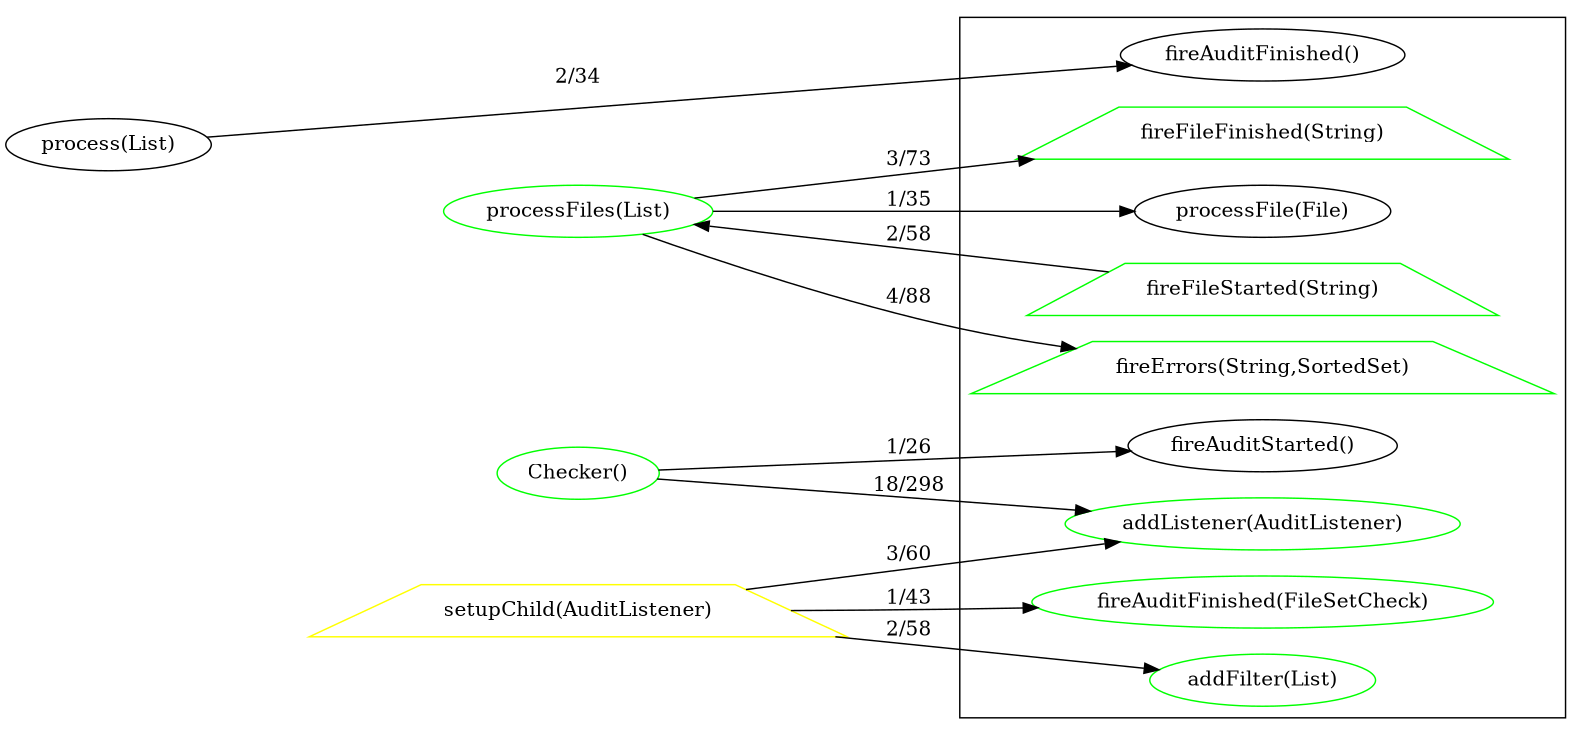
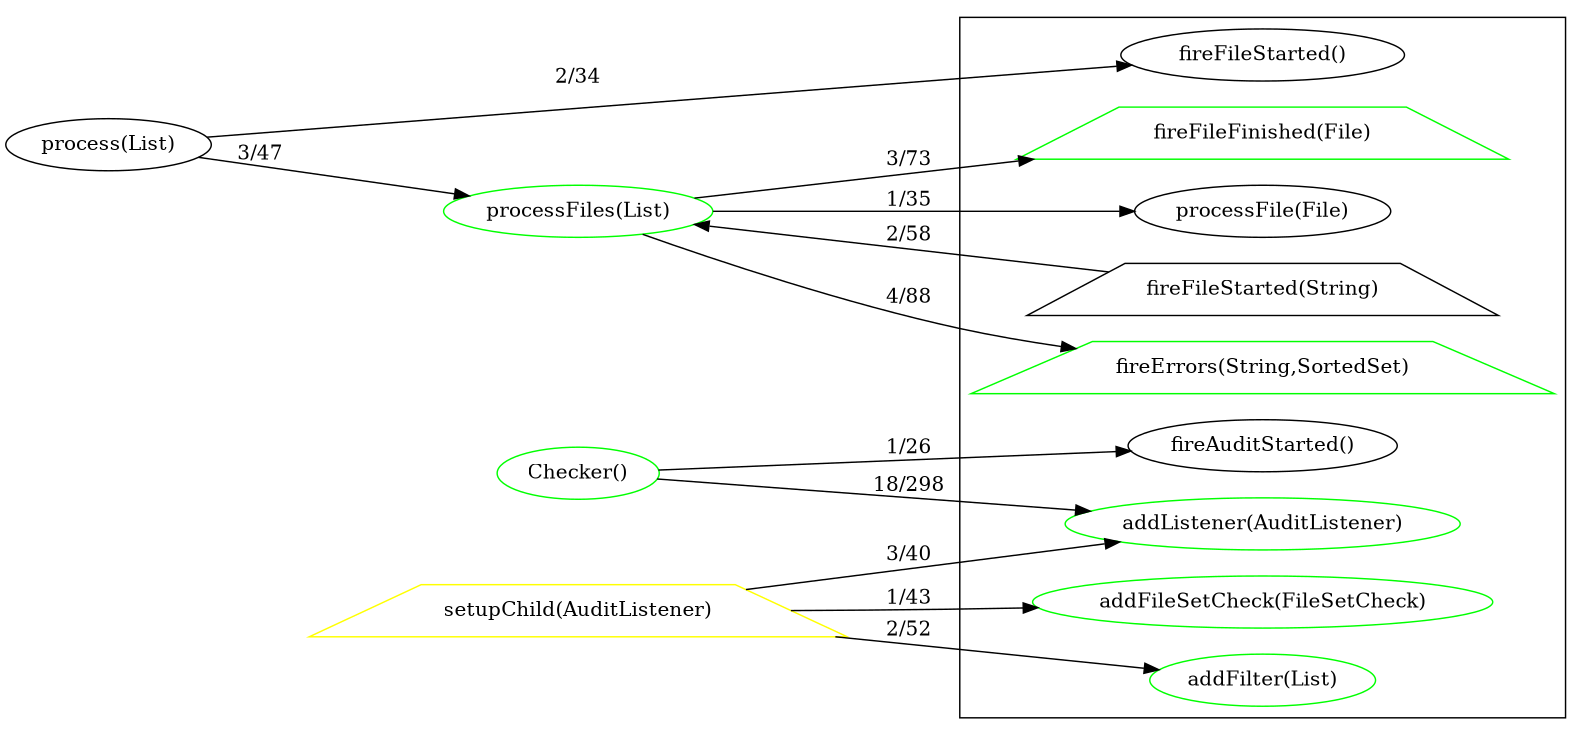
(1263, 55) -> (1263, 55)
(1263, 133) -> (1263, 133)
none -> (326, 176)
(1263, 289) -> (1263, 289)
(909, 555) -> (909, 555)
(1263, 602) -> (1263, 602)
(909, 630) -> (909, 630)
